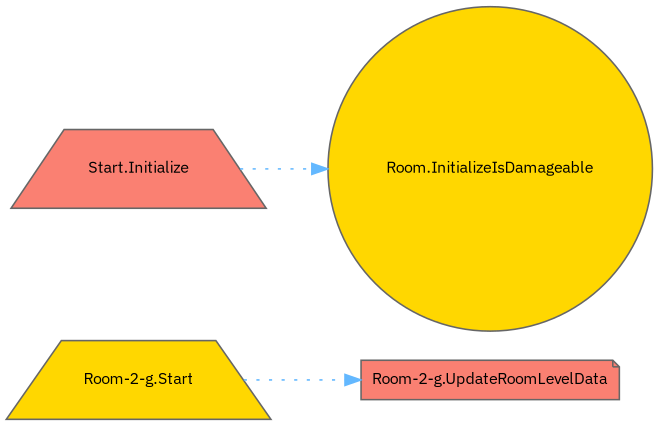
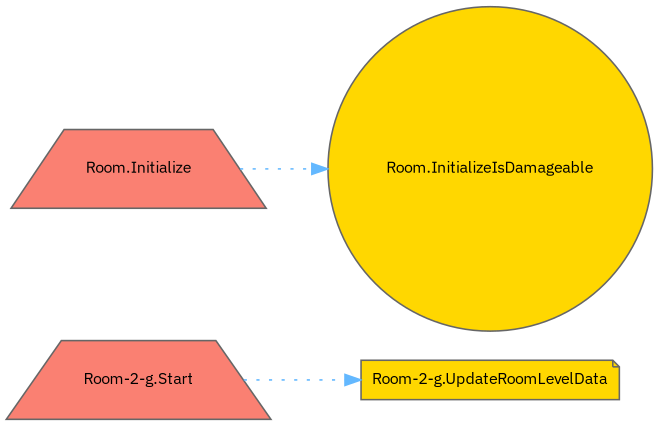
(139, 169) -> (139, 169)
(139, 380) -> (139, 380)
(490, 380) -> (490, 380)
